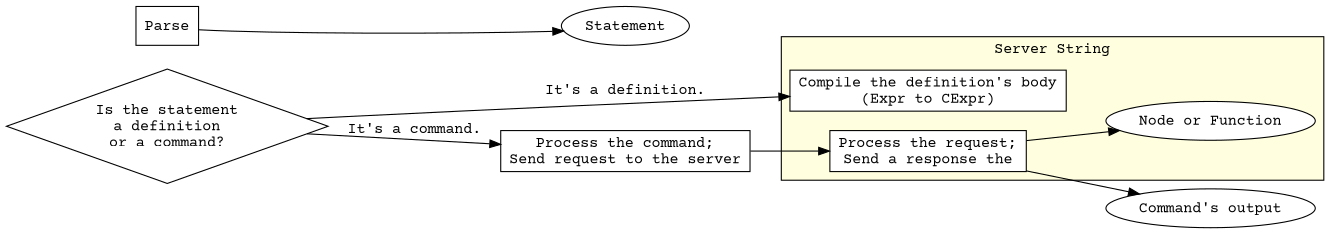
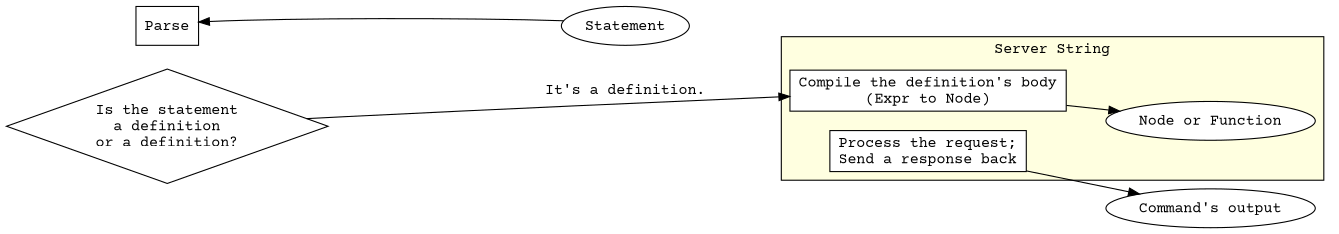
(376, 33) -> (387, 19)
(928, 98) -> (928, 98)
(1068, 136) -> (1088, 108)
(167, 142) -> (167, 142)
(625, 151) -> none
(928, 159) -> (928, 159)
